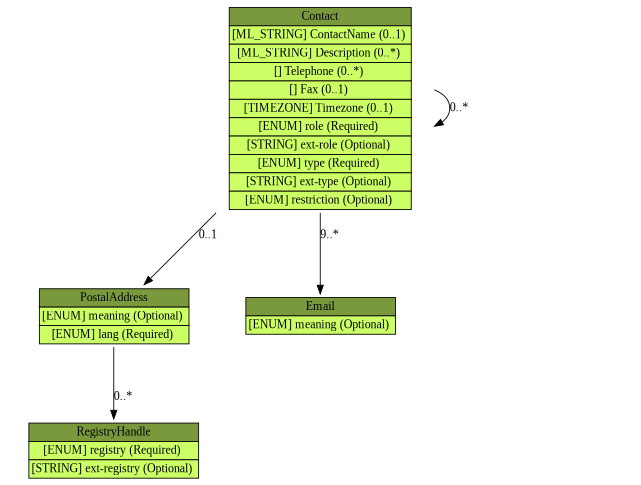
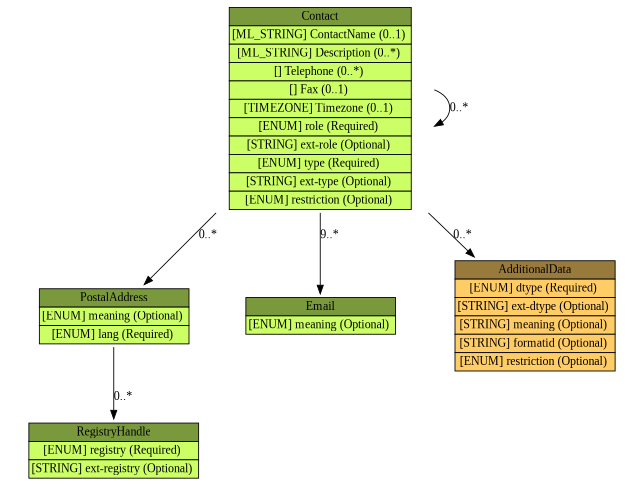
(208, 235) -> (208, 235)
none -> (535, 316)
